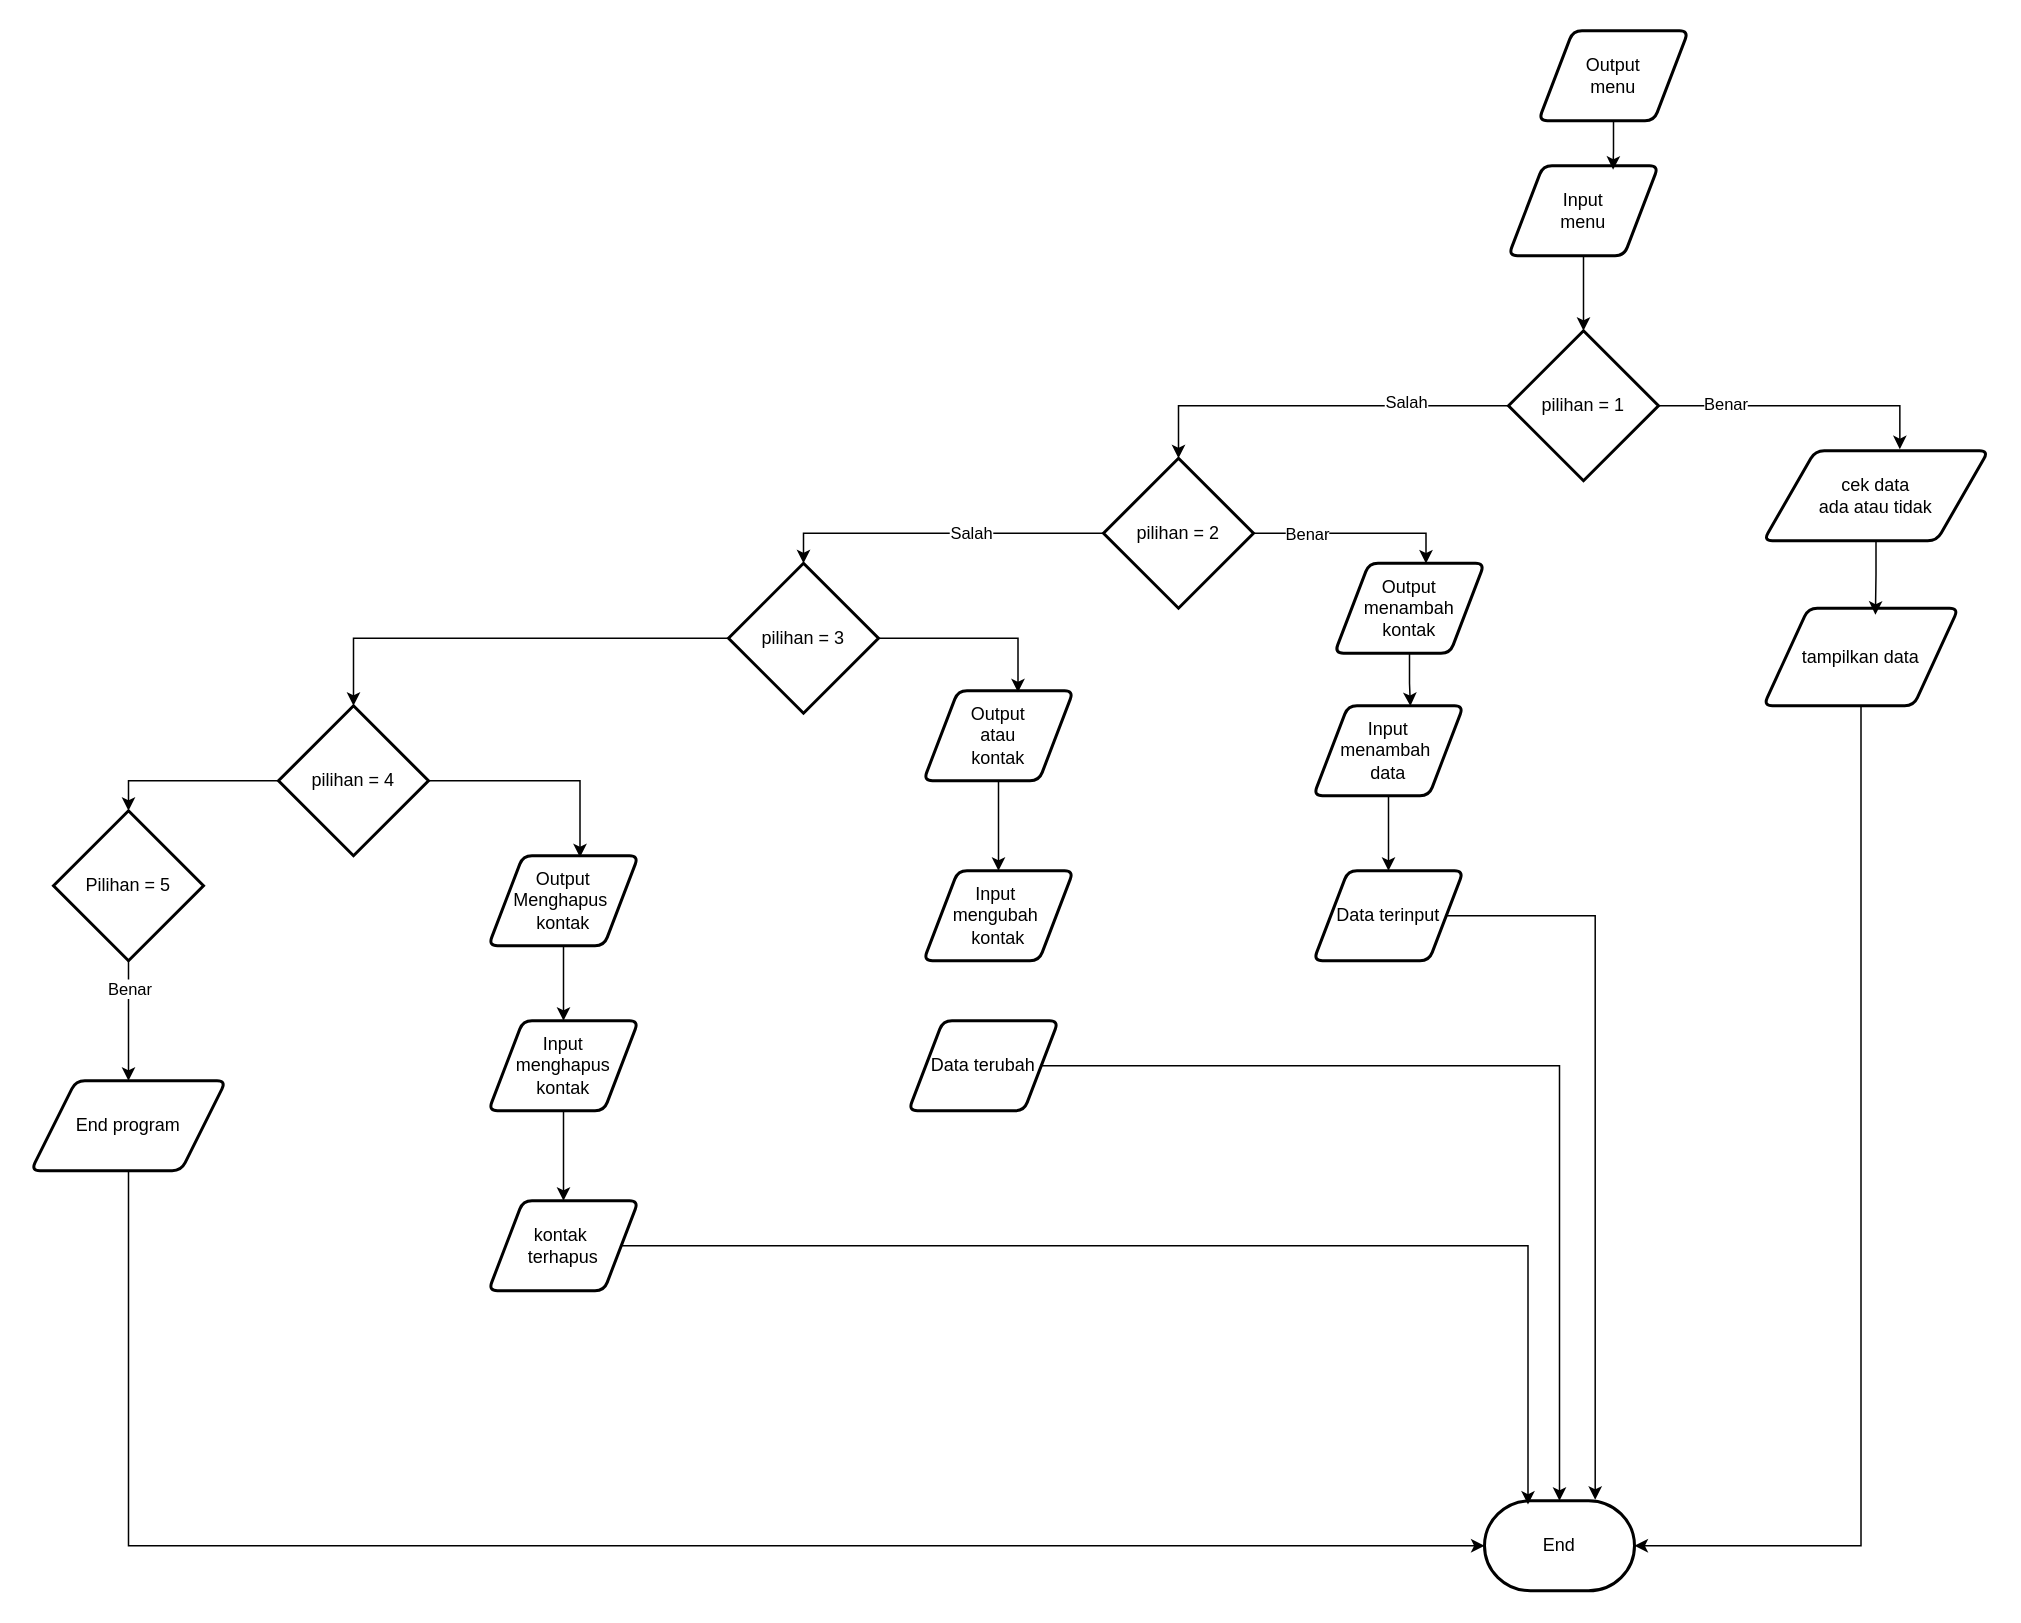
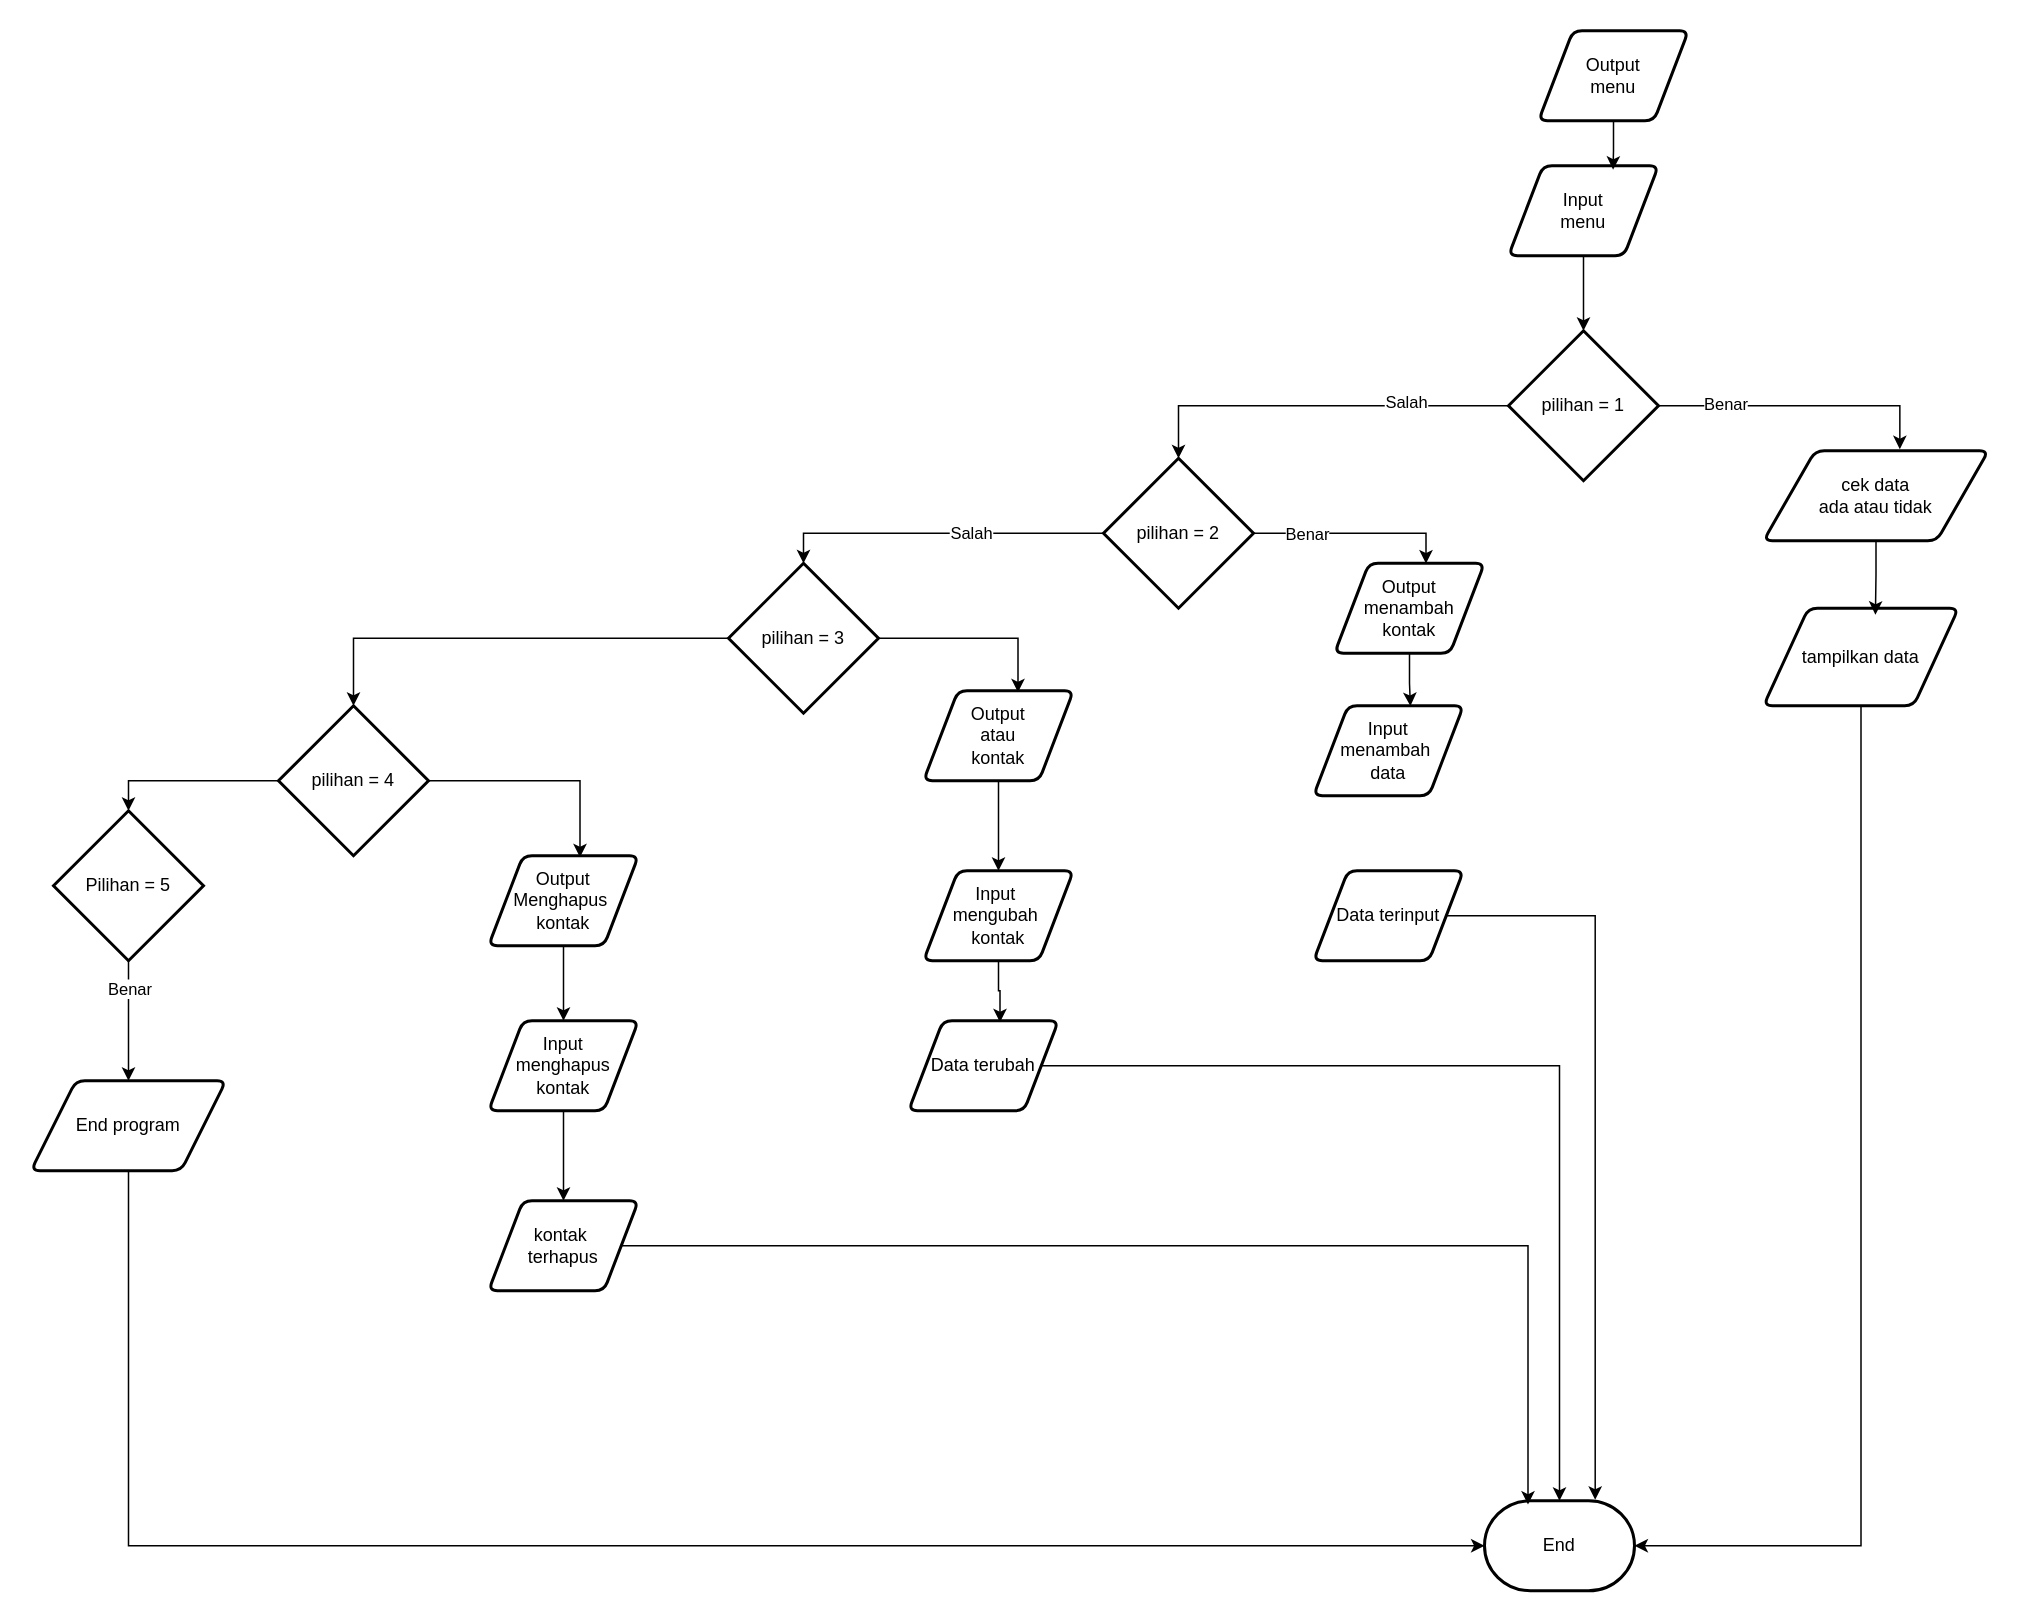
(1388, 828) -> none
none -> (998, 987)
